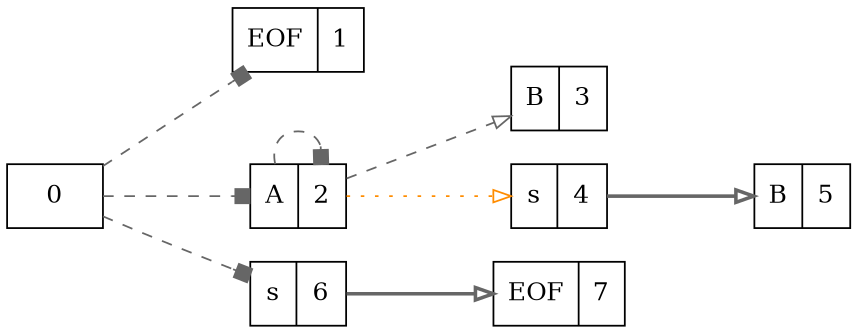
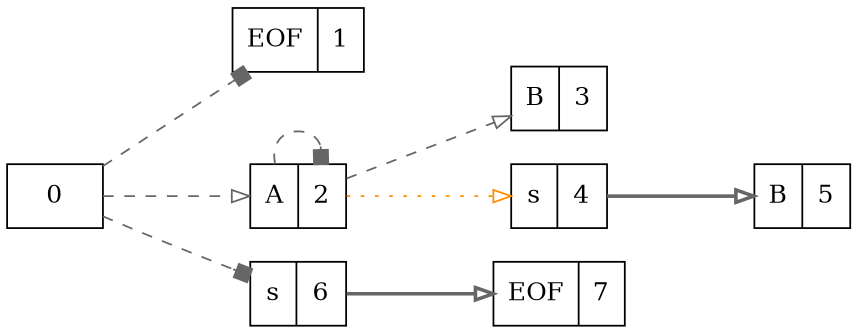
(167, 196) -> (167, 196)
